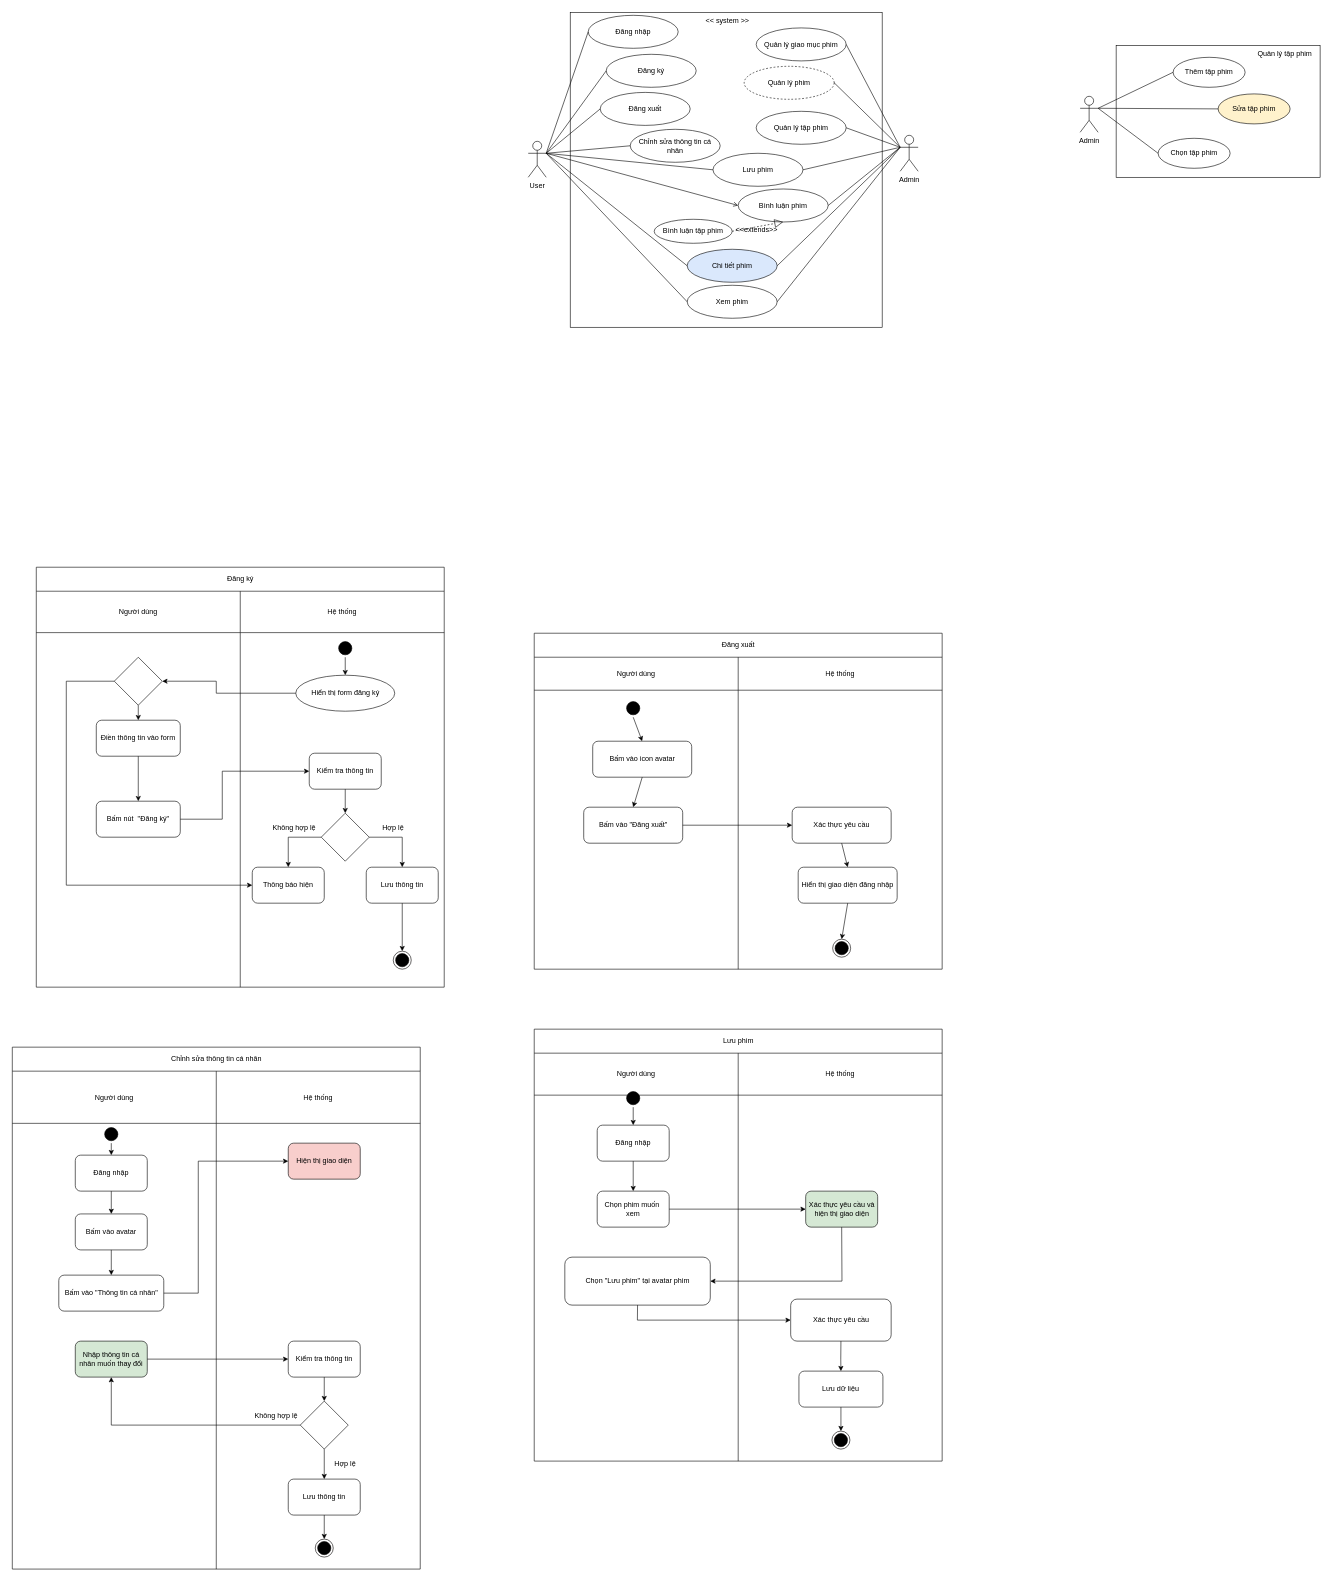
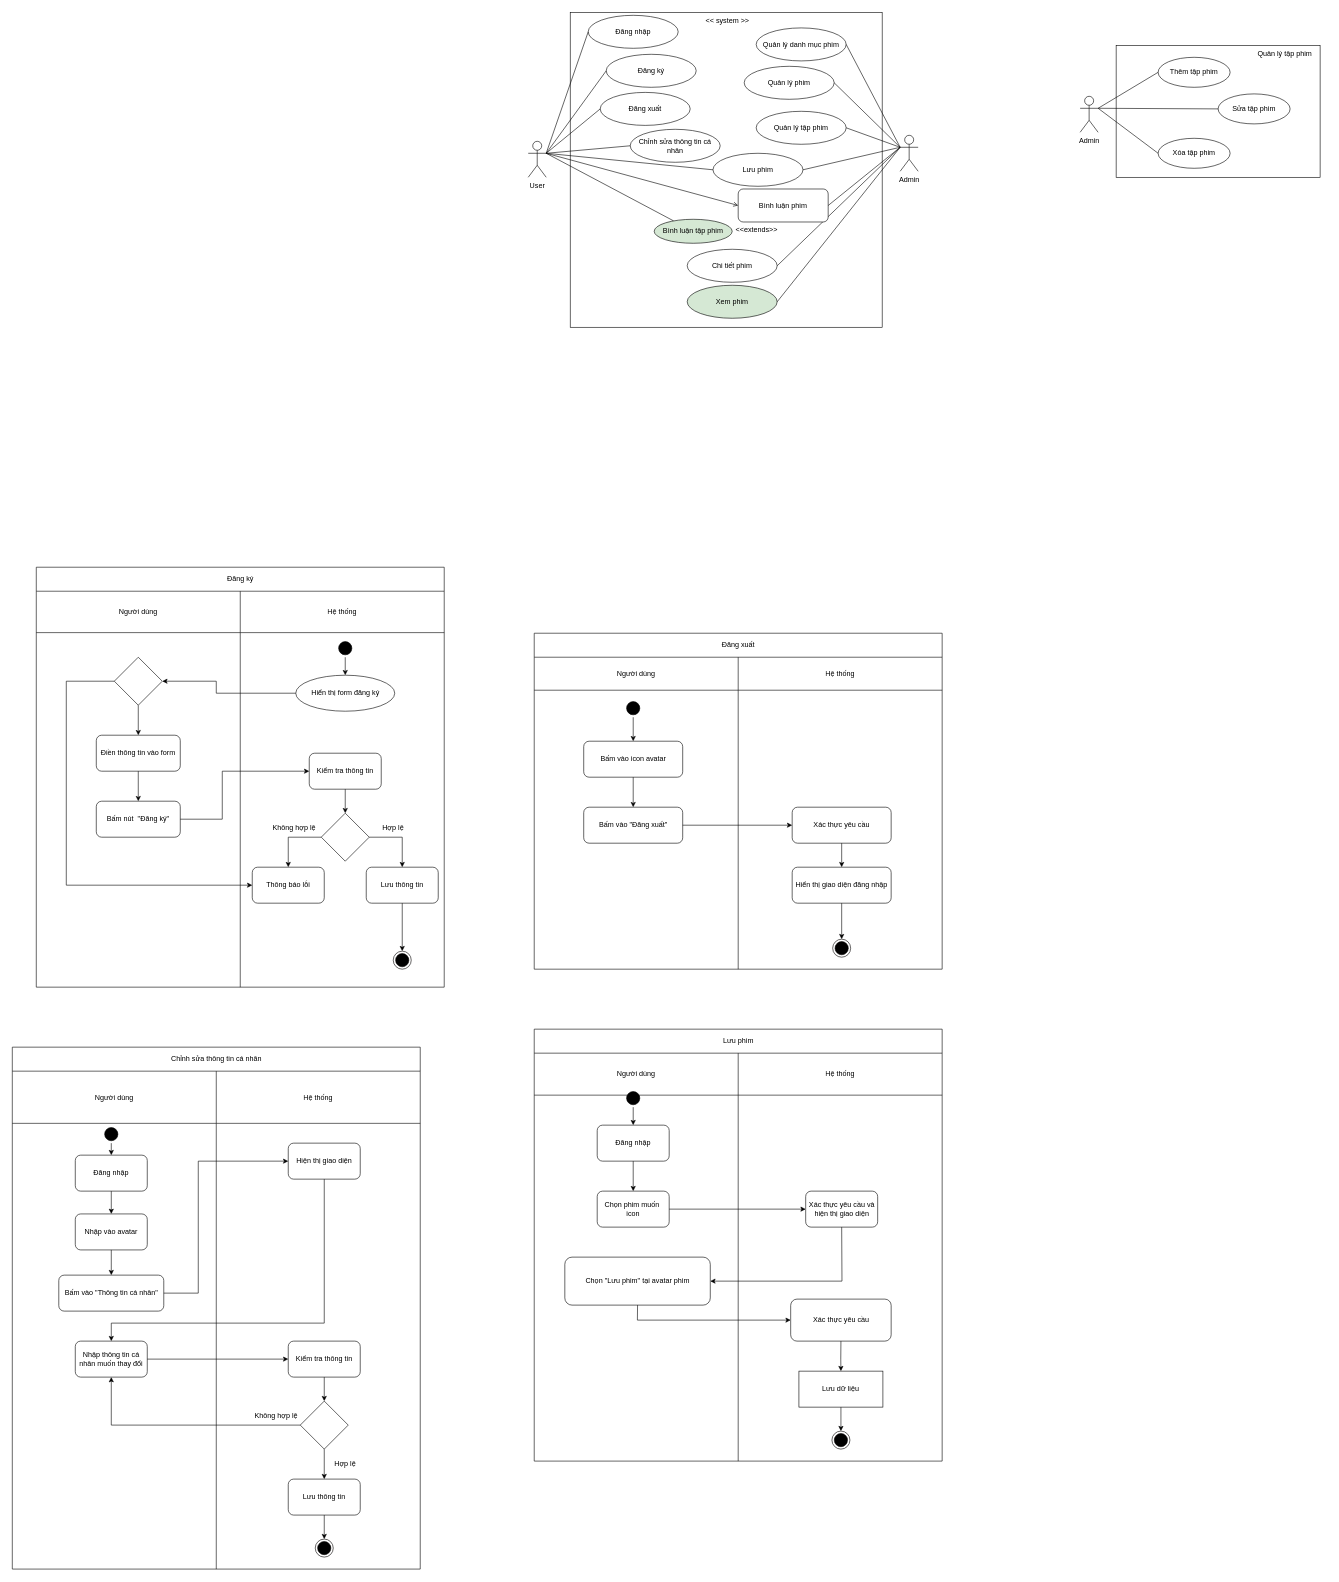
(801, 45) -> (801, 45)
(1209, 72) -> (1194, 72)
(789, 83) -> (789, 83)
(1254, 109) -> (1254, 109)
(1194, 153) -> (1194, 153)
(783, 206) -> (783, 206)
(622, 214) -> (613, 189)
(753, 227) -> none
(620, 231) -> none
(693, 231) -> (693, 231)
(732, 266) -> (732, 266)
(732, 302) -> (732, 302)
(138, 738) -> (138, 753)
(642, 759) -> (633, 759)
(288, 885) -> (288, 885)
(848, 885) -> (842, 885)
(324, 1161) -> (324, 1161)
(633, 1209) -> (633, 1209)
(842, 1209) -> (842, 1209)
(111, 1232) -> (111, 1232)
none -> (111, 1323)
(111, 1359) -> (111, 1359)
(841, 1389) -> (841, 1389)
